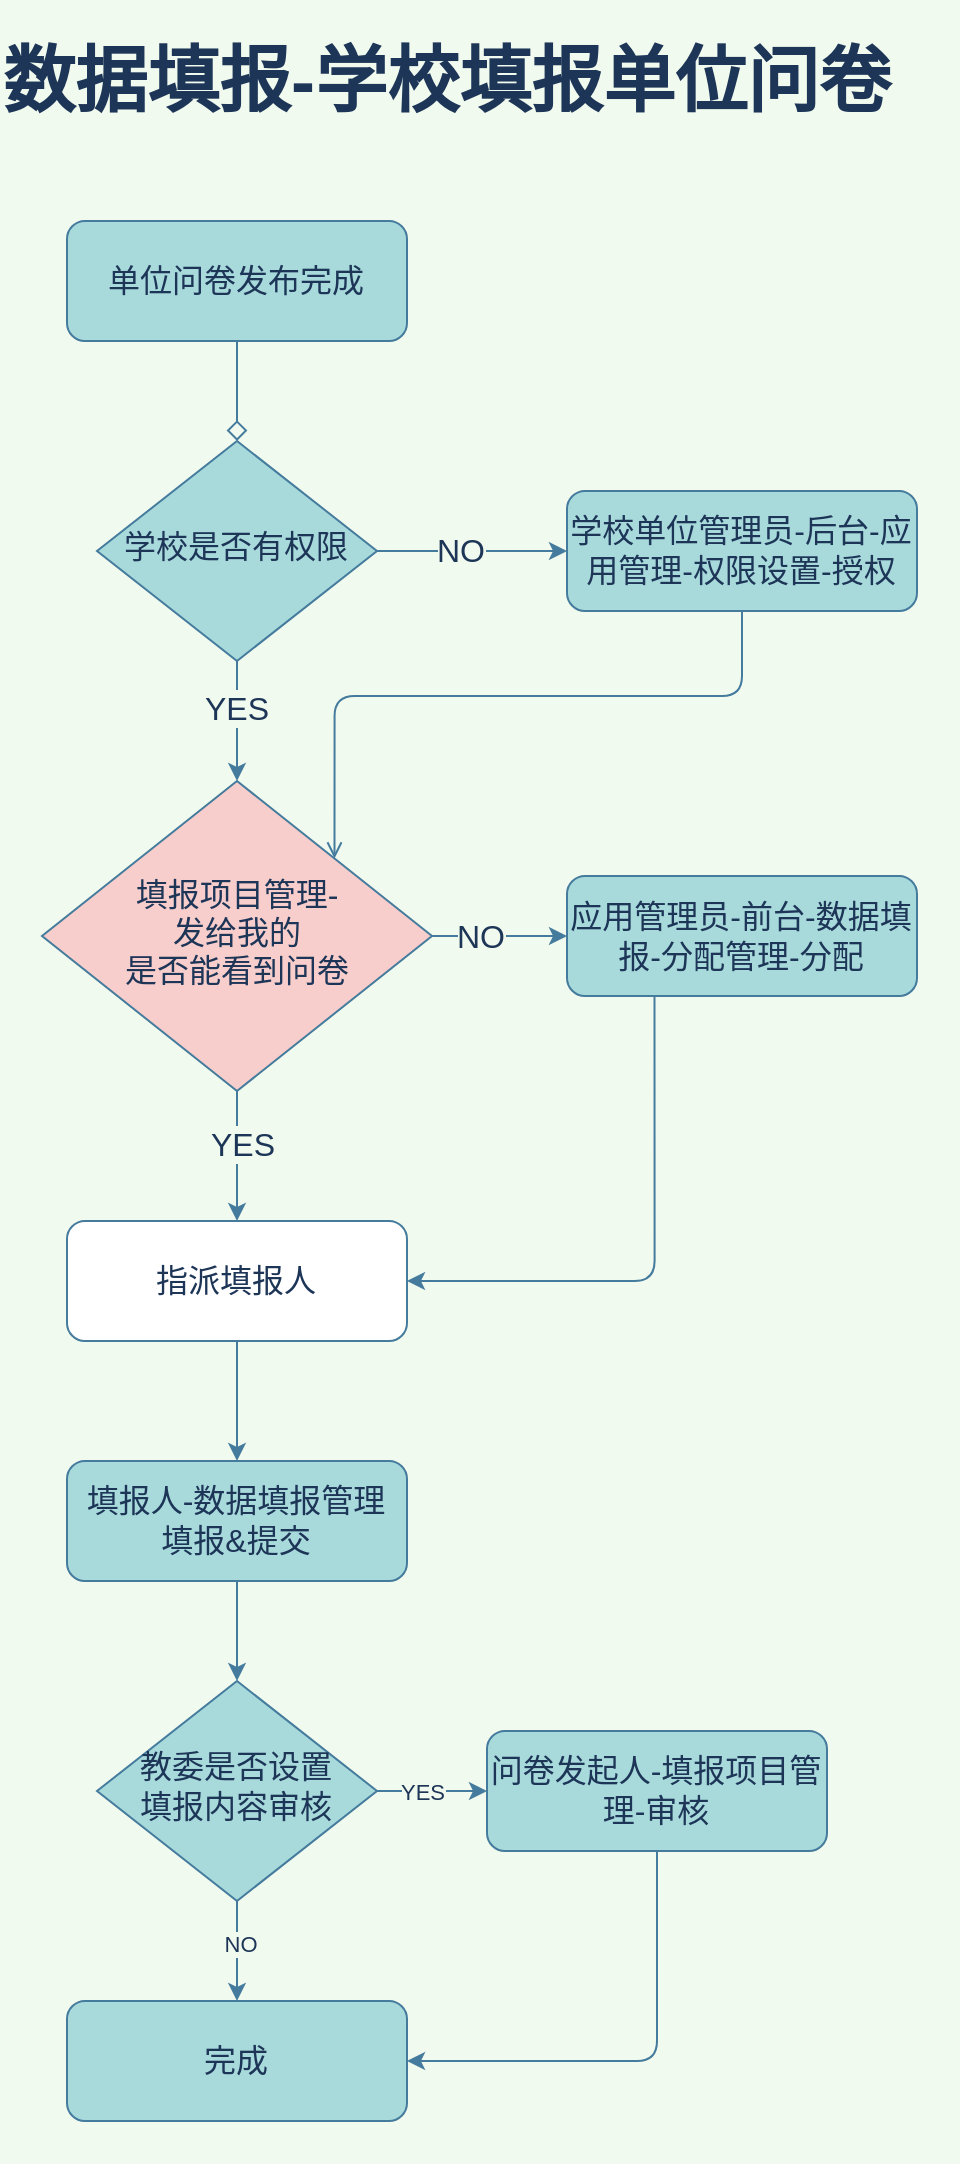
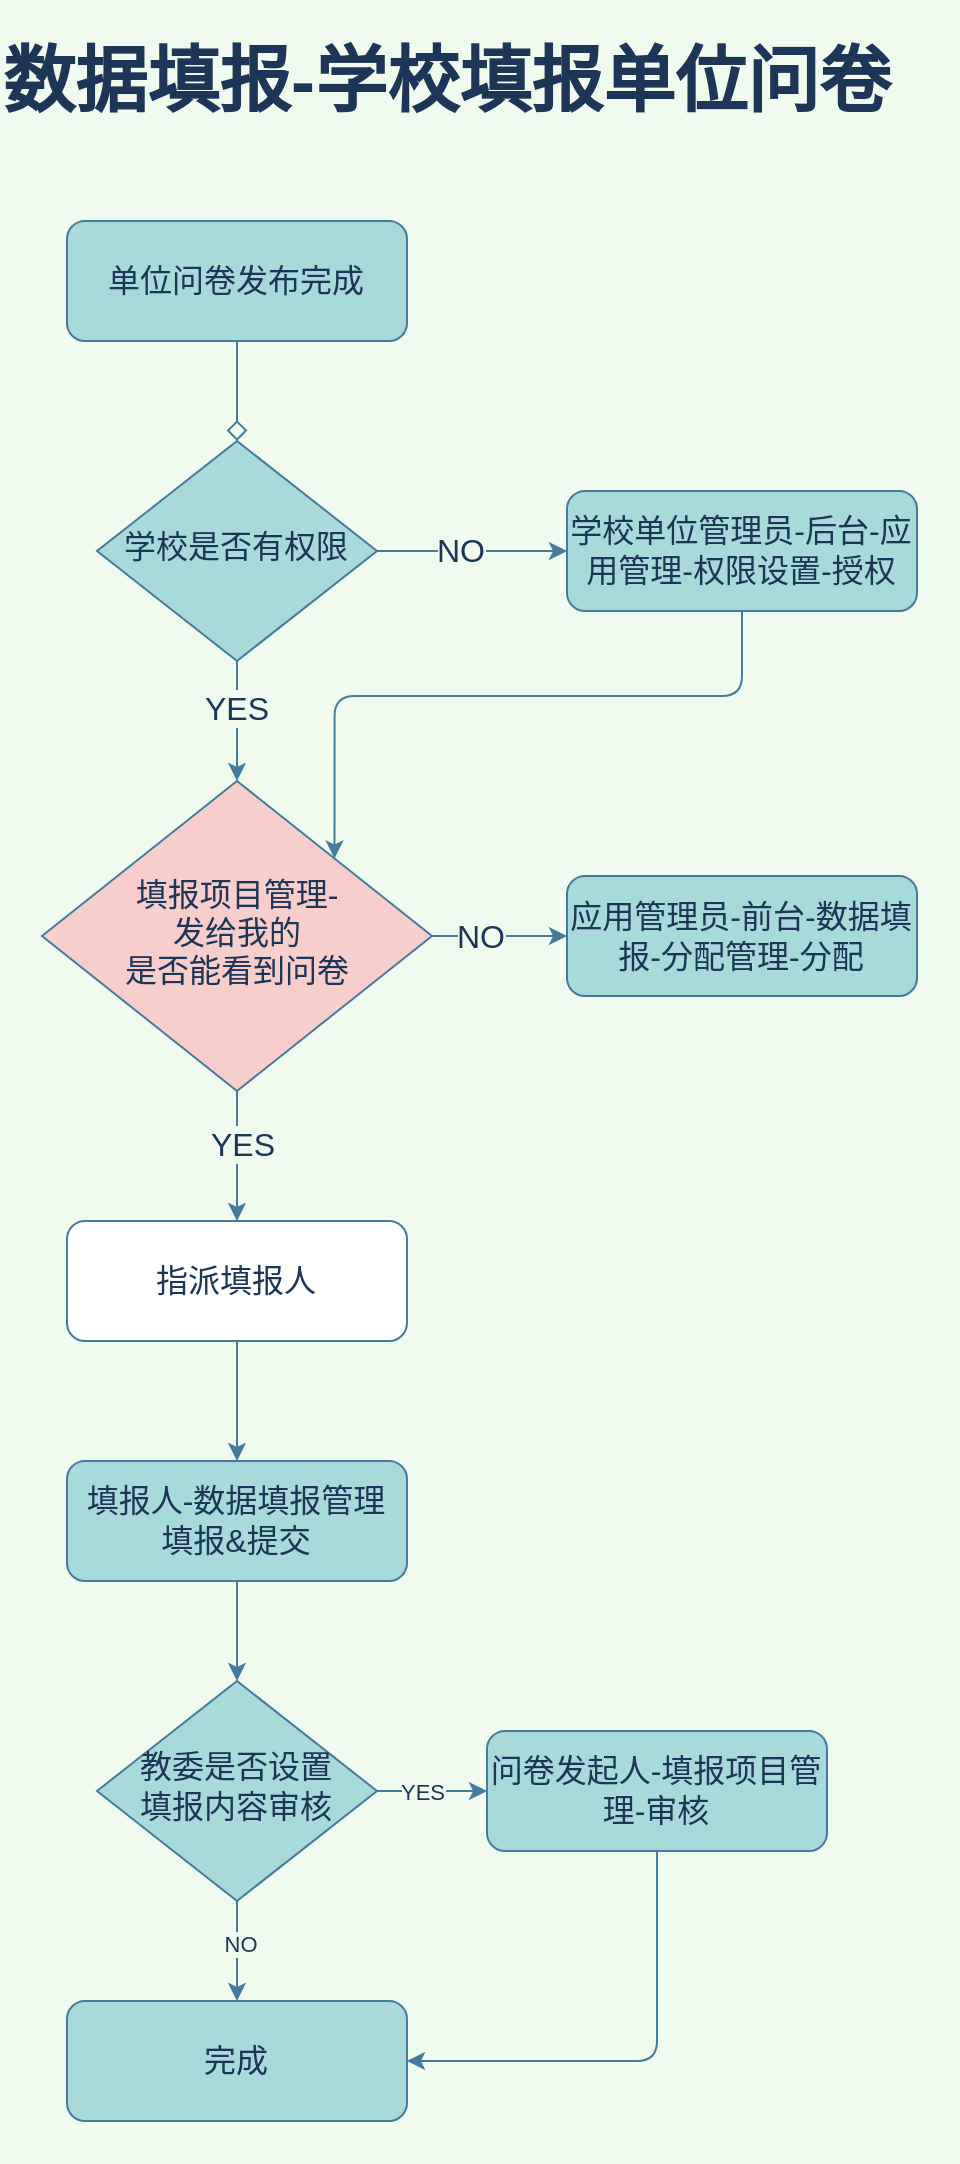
(335, 846) -> (335, 843)
(655, 1248) -> none
